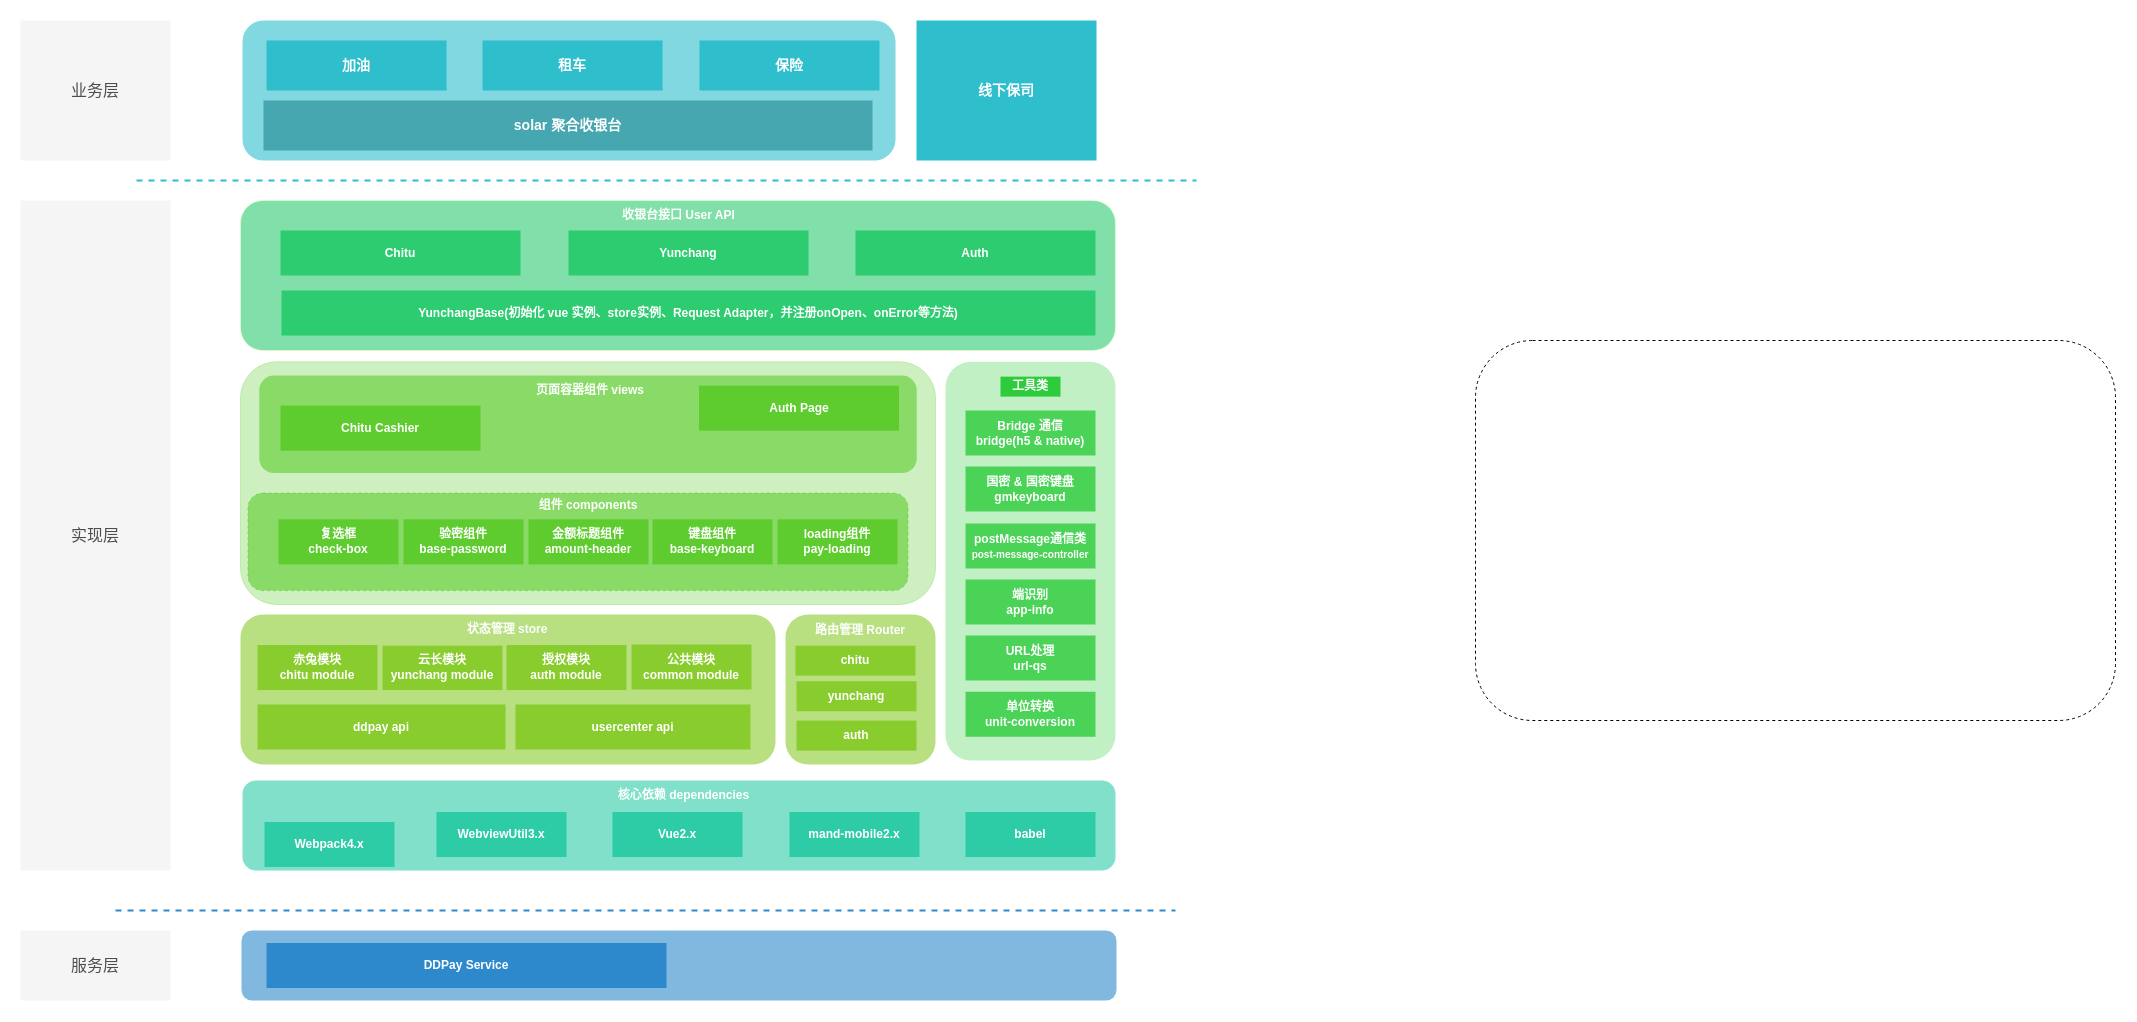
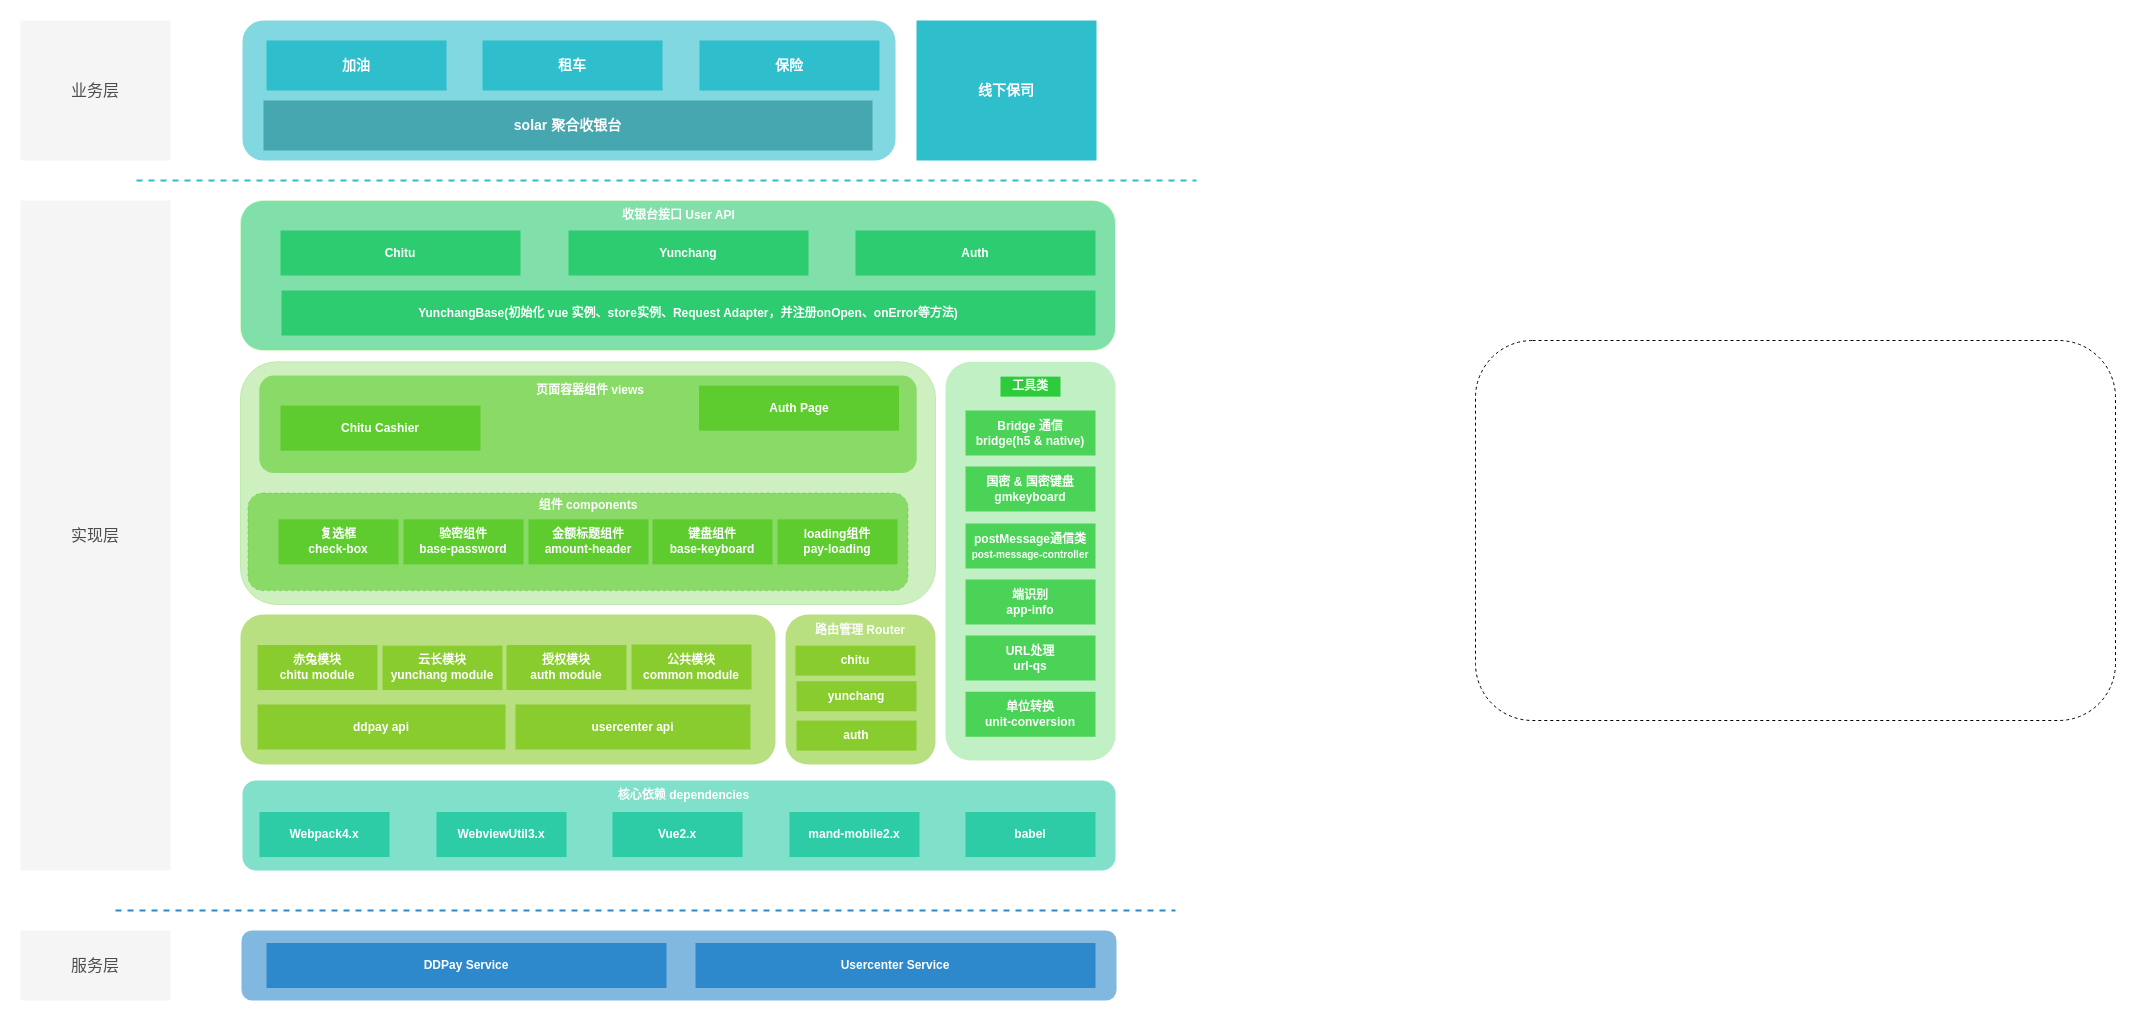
(508, 630) -> none
(330, 845) -> (325, 835)
none -> (896, 966)
